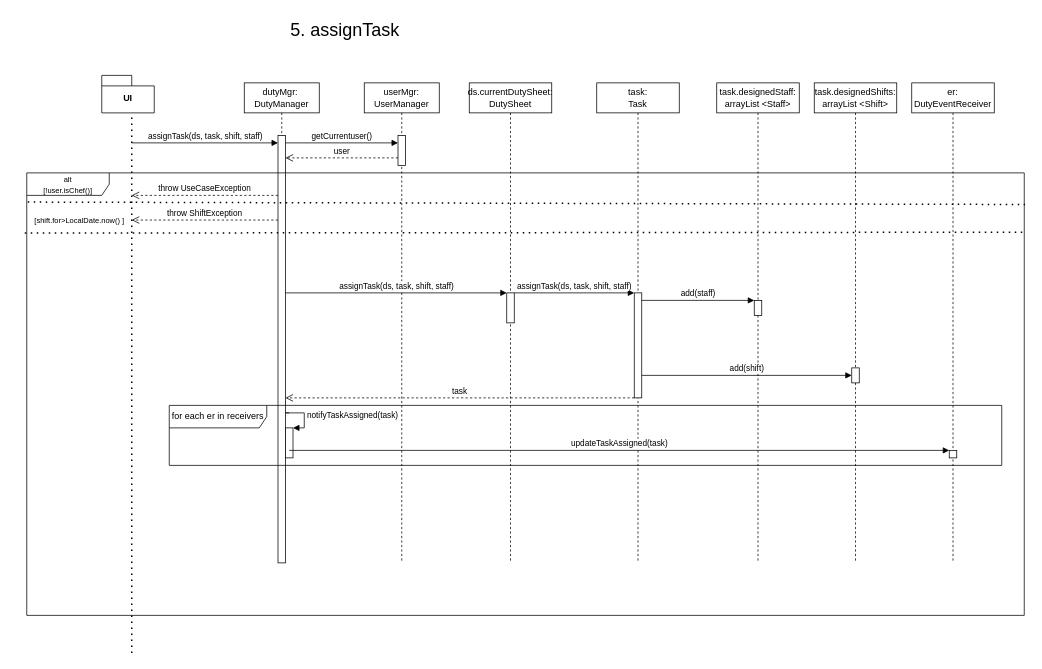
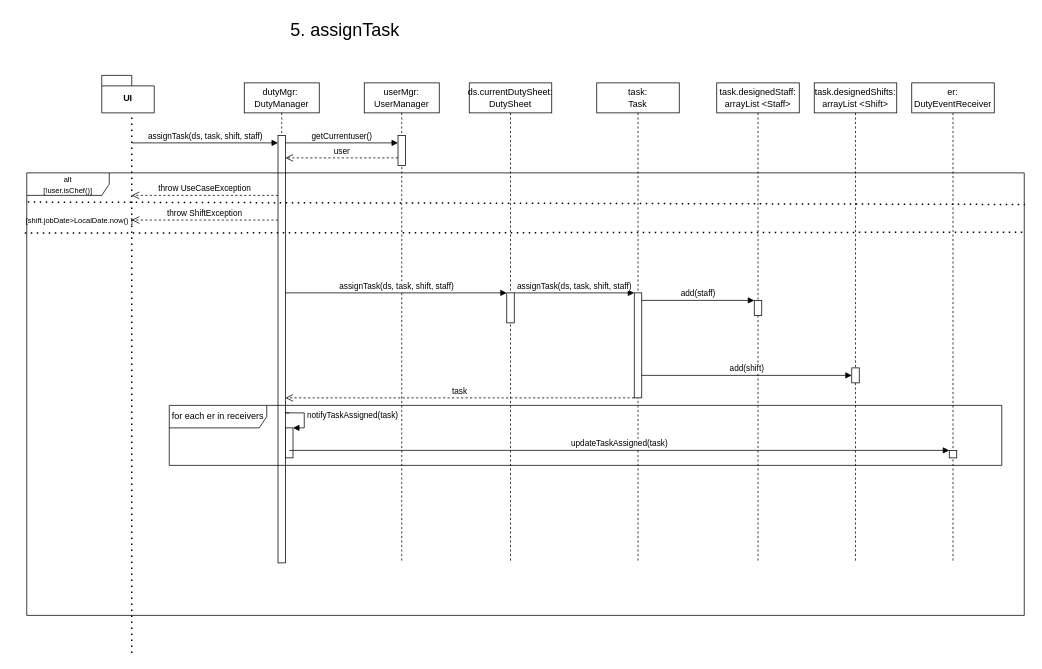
(80, 220) -> (80, 220)
